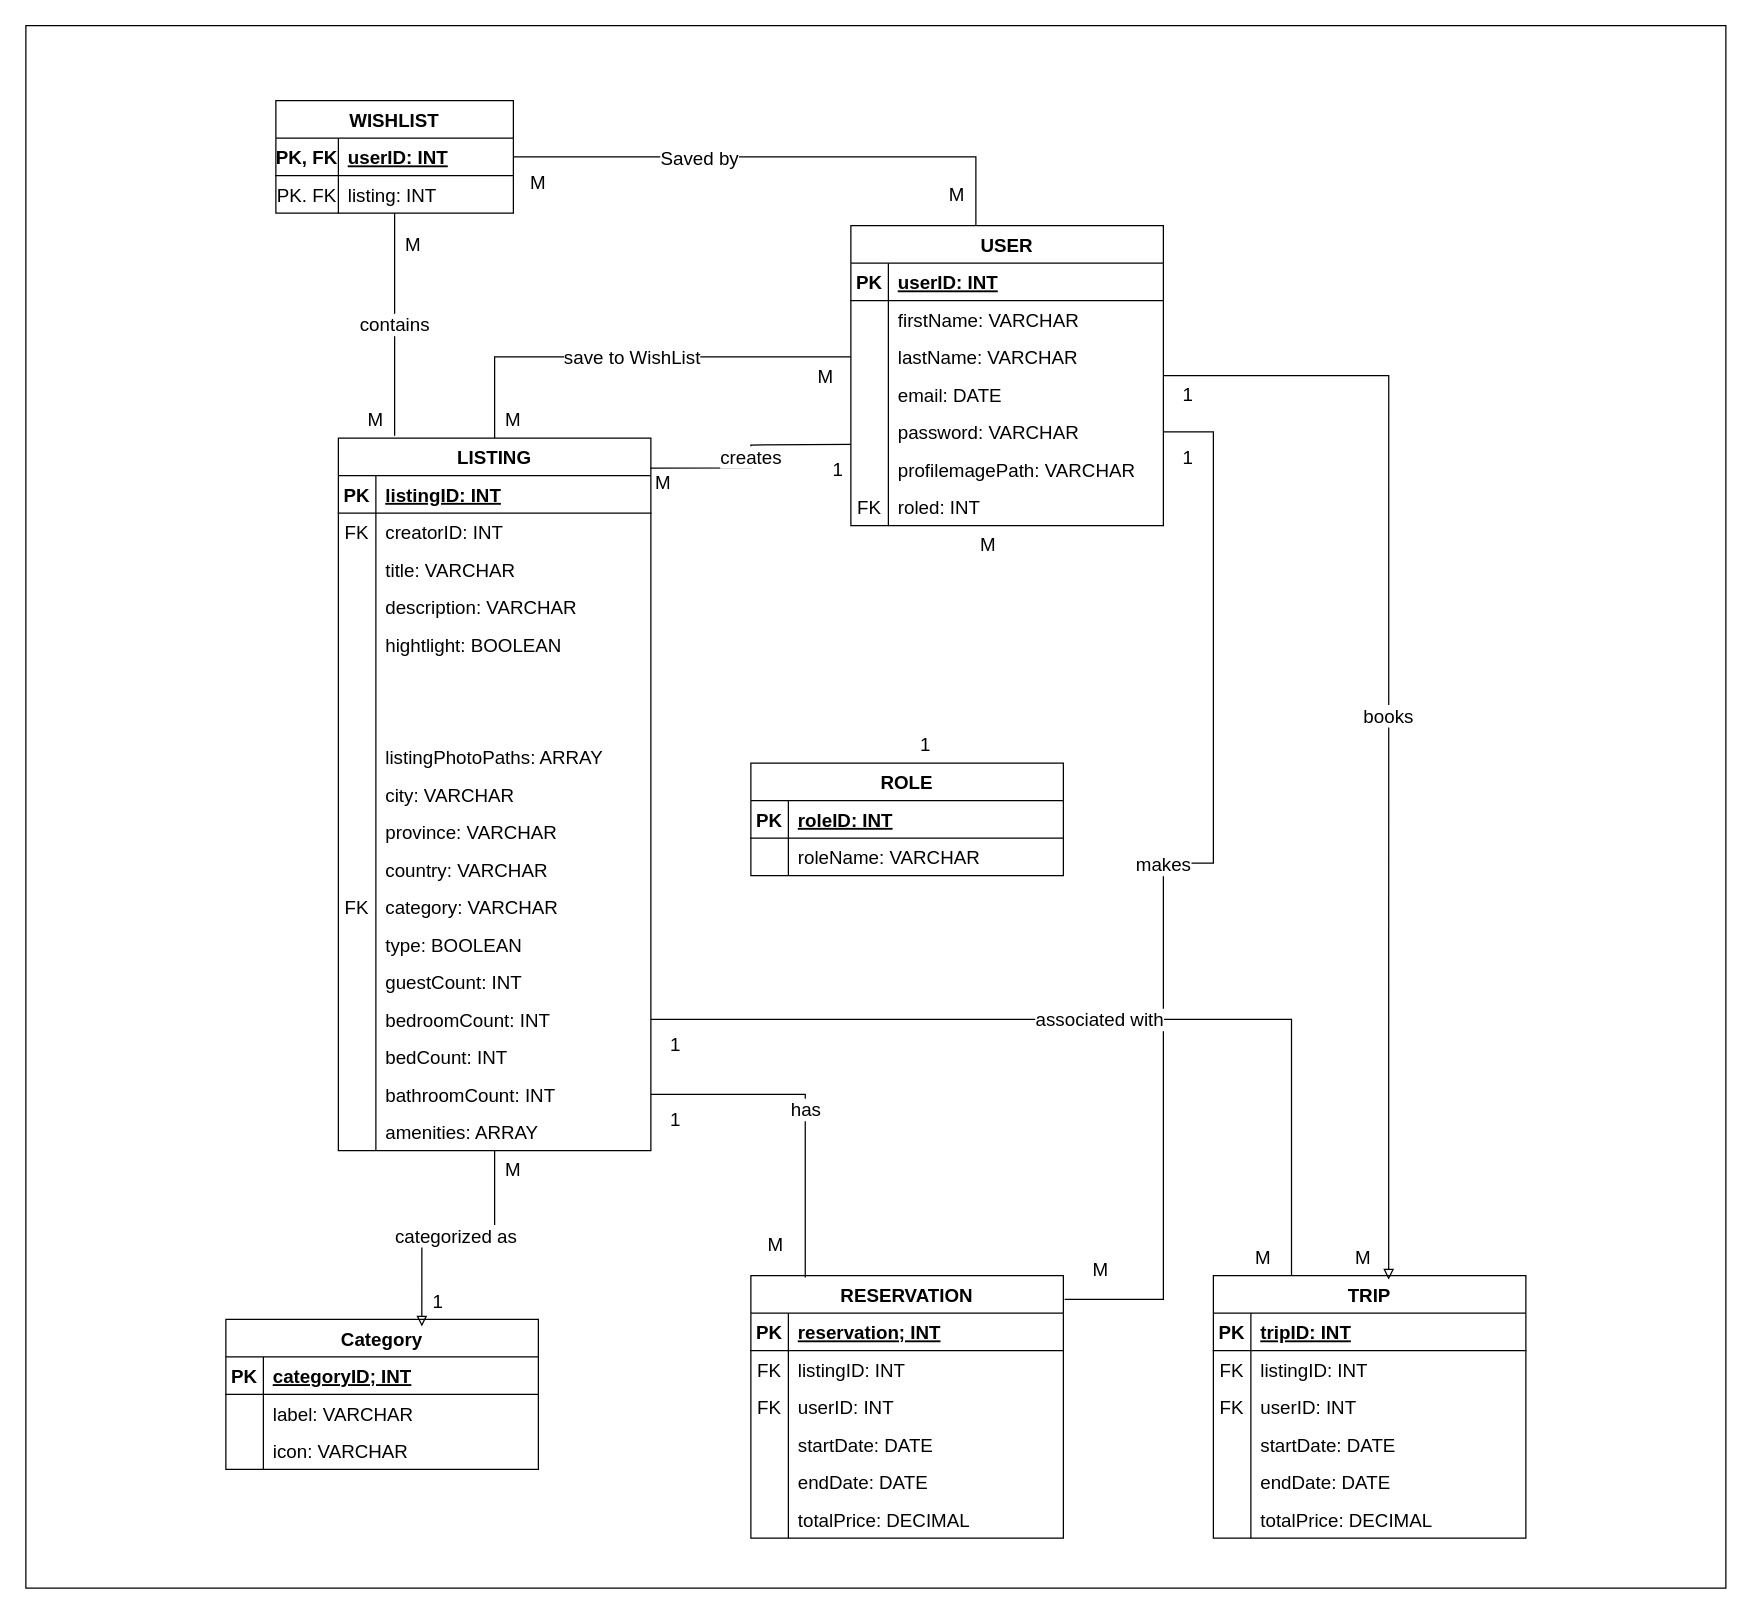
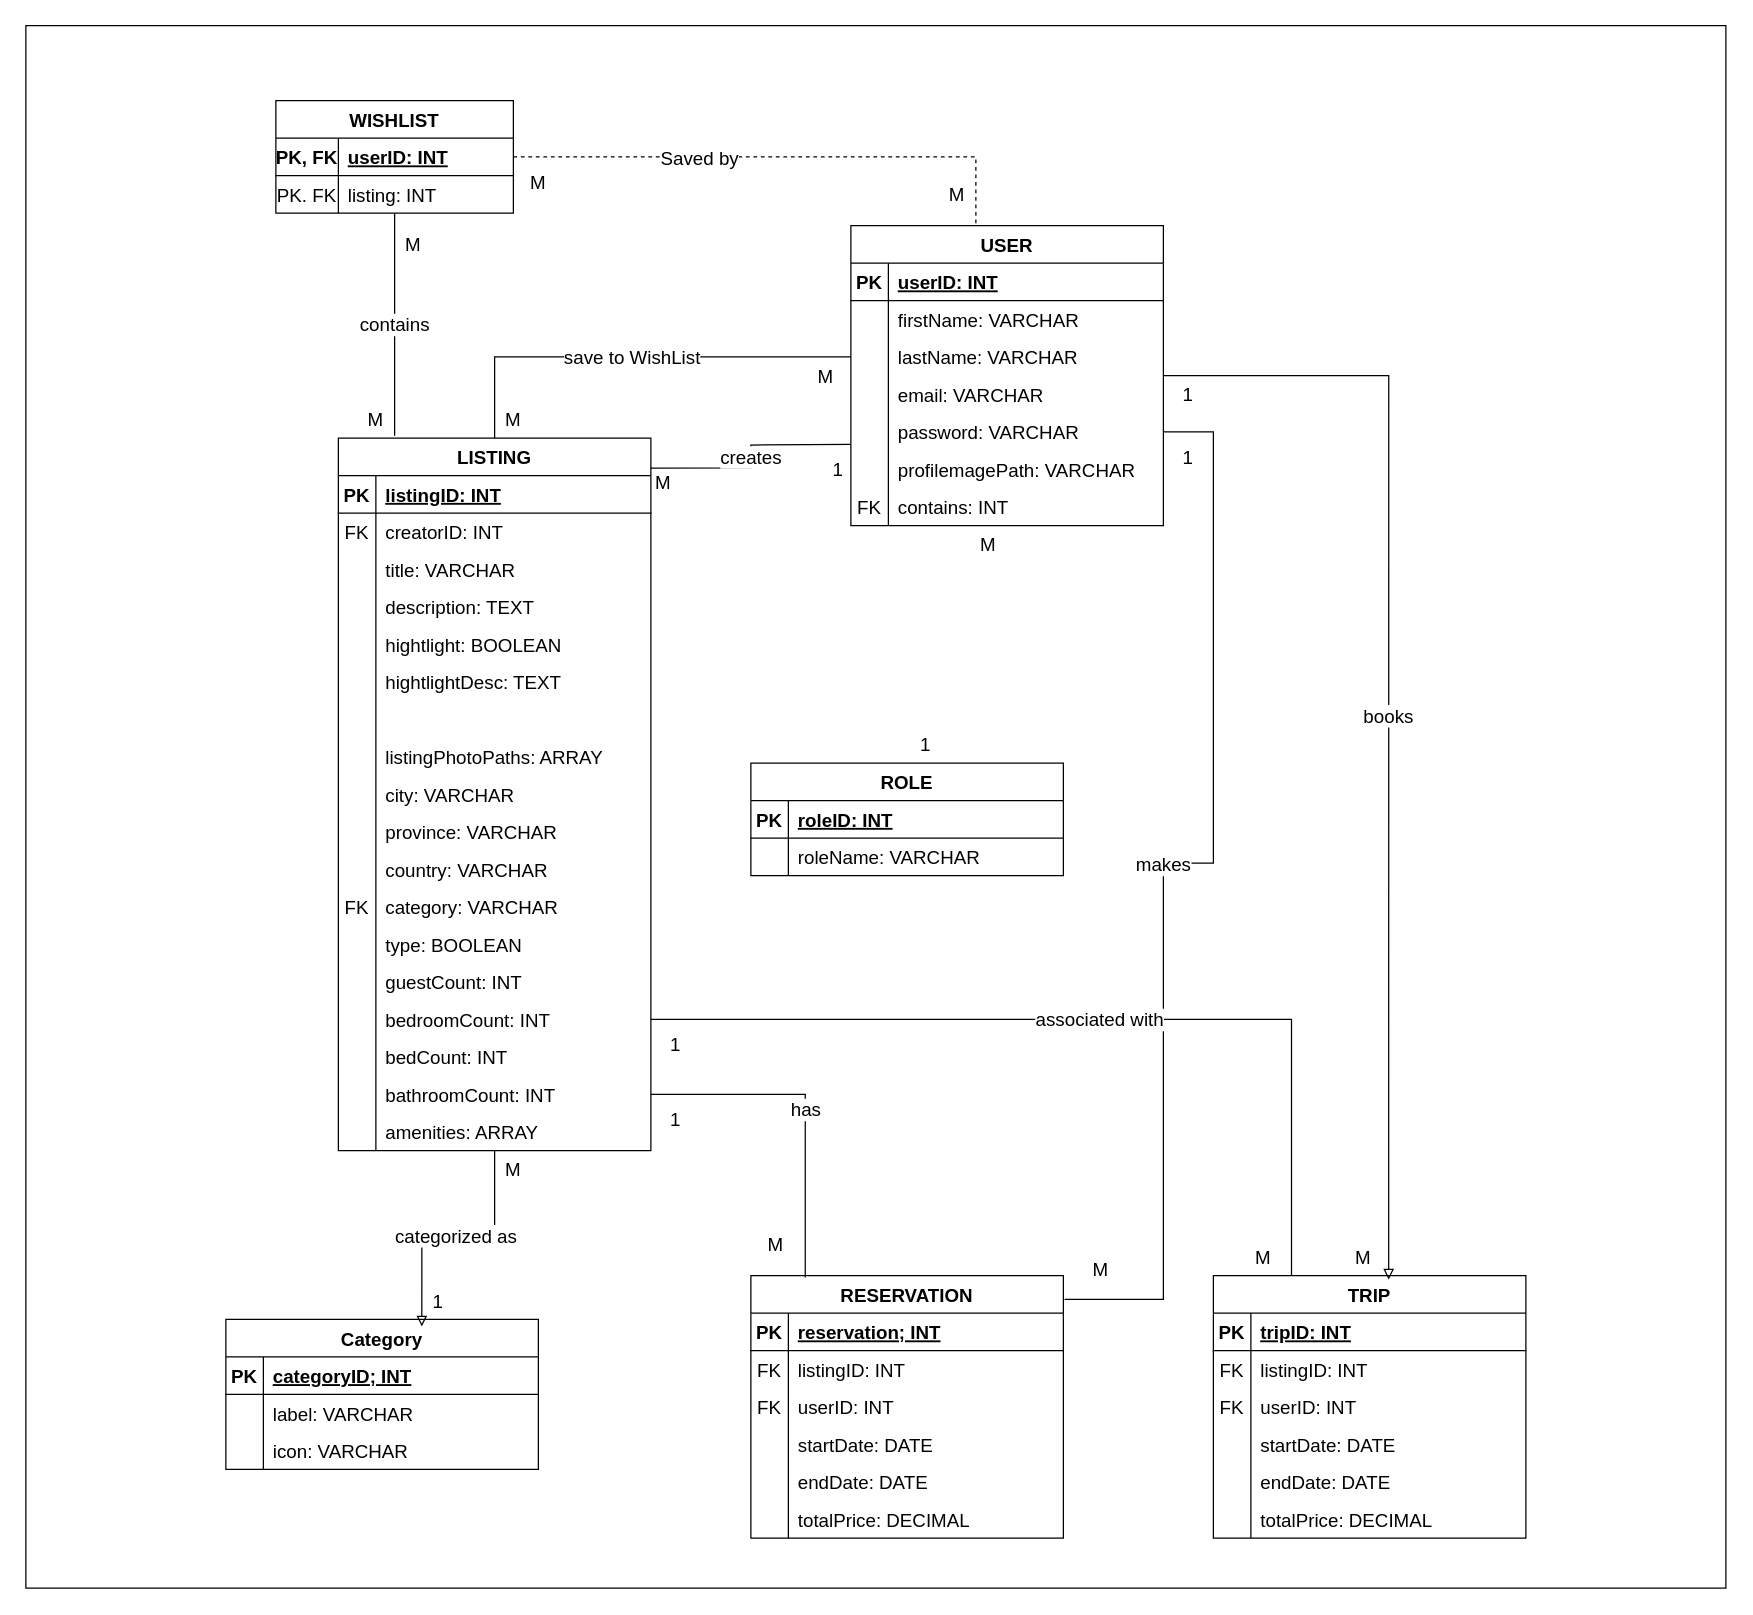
(892, 157) -> (892, 157)
(946, 396) -> (961, 396)
(943, 508) -> (958, 508)
(480, 608) -> (465, 608)
none -> (513, 682)
